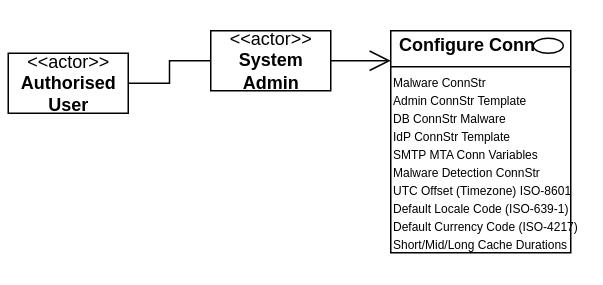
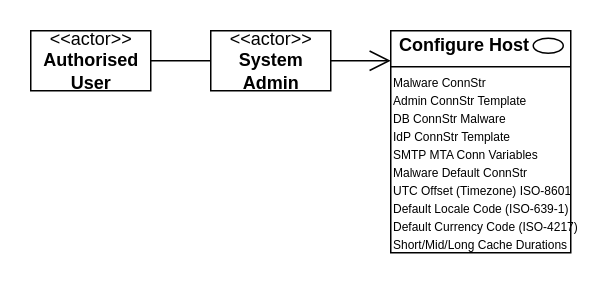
(466, 46) -> (466, 46)
(68, 83) -> (91, 61)
(472, 174) -> (465, 174)
